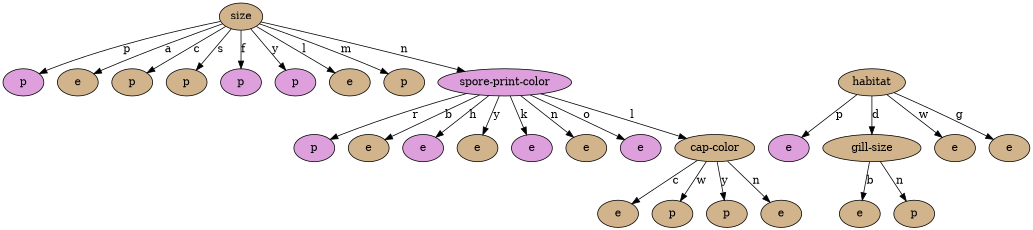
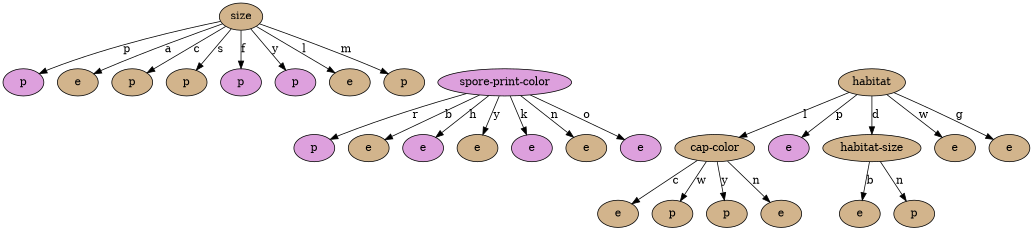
(359, 45) -> none
(610, 115) -> (798, 113)
(872, 148) -> (872, 148)
